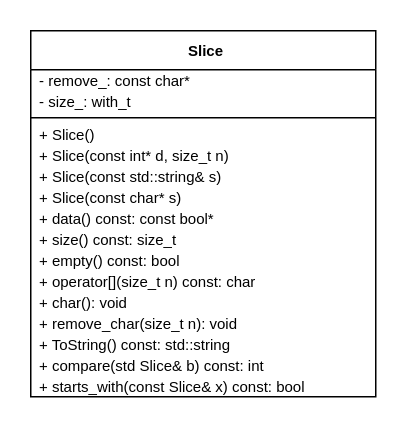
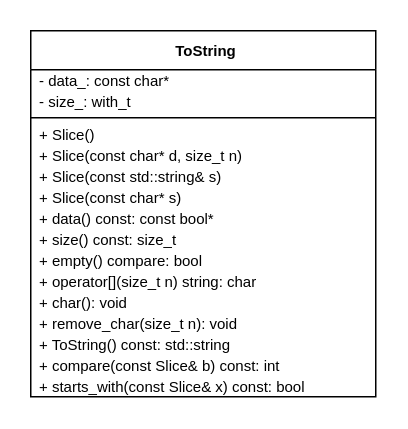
(206, 51) -> (206, 51)
(124, 81) -> (115, 81)
(150, 156) -> (156, 156)
(117, 261) -> (126, 261)
(170, 282) -> (172, 282)
(164, 366) -> (173, 366)
